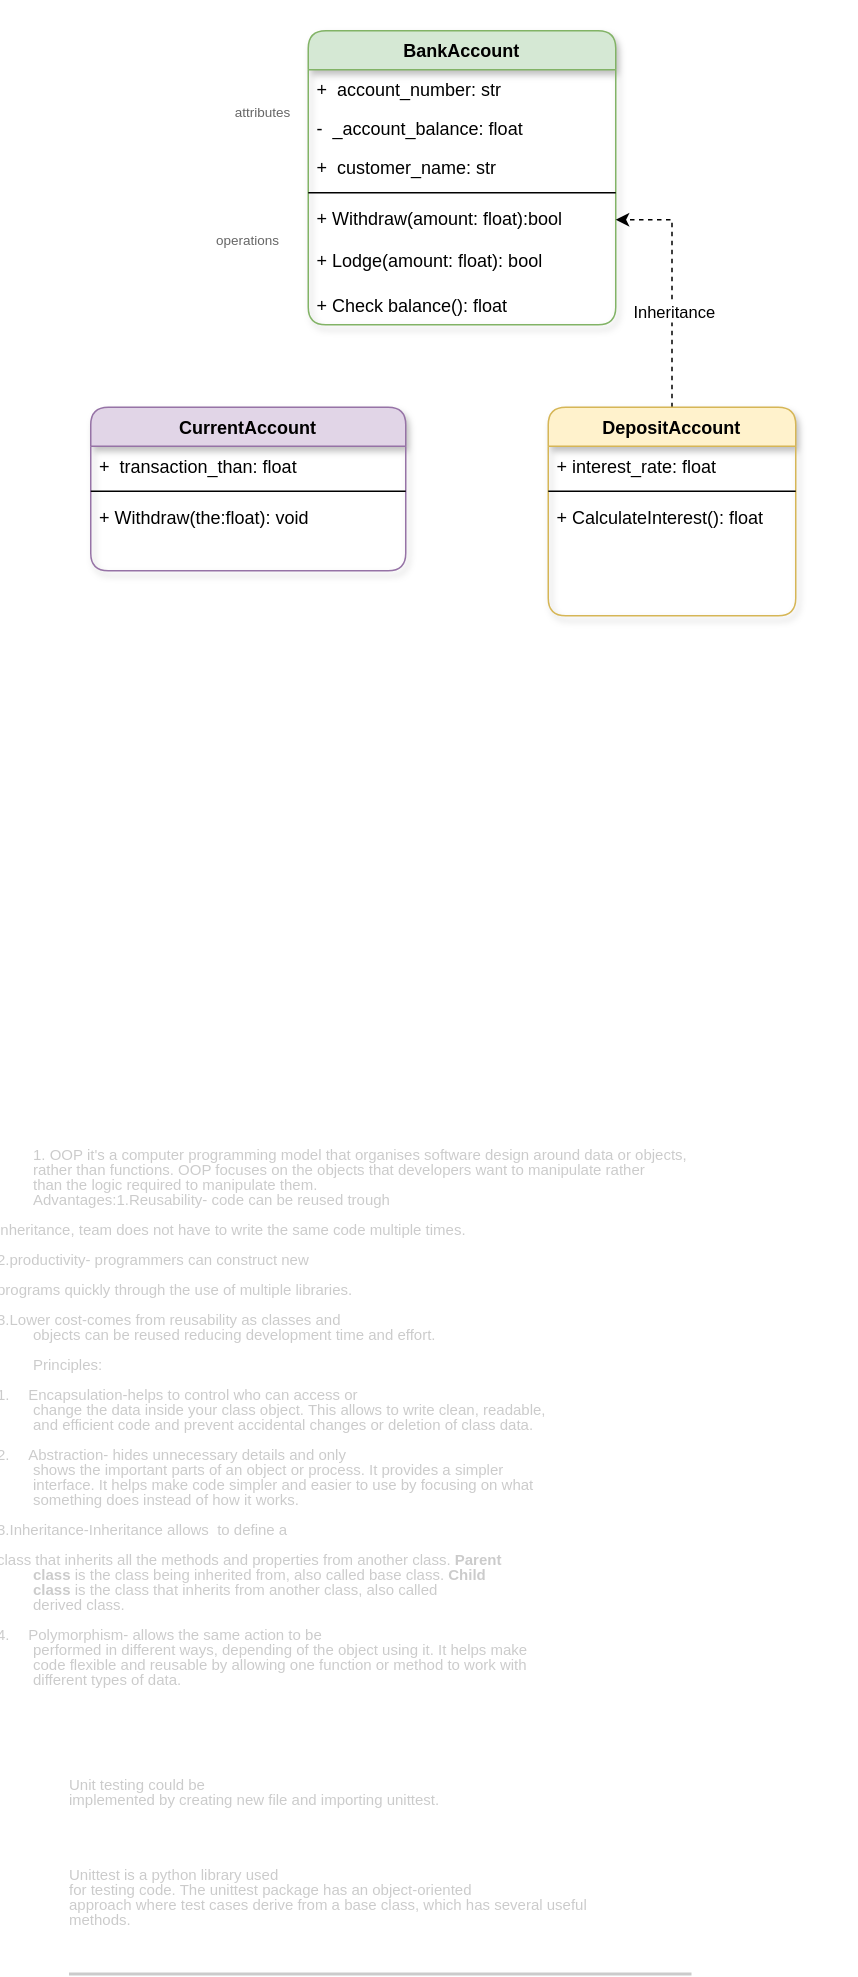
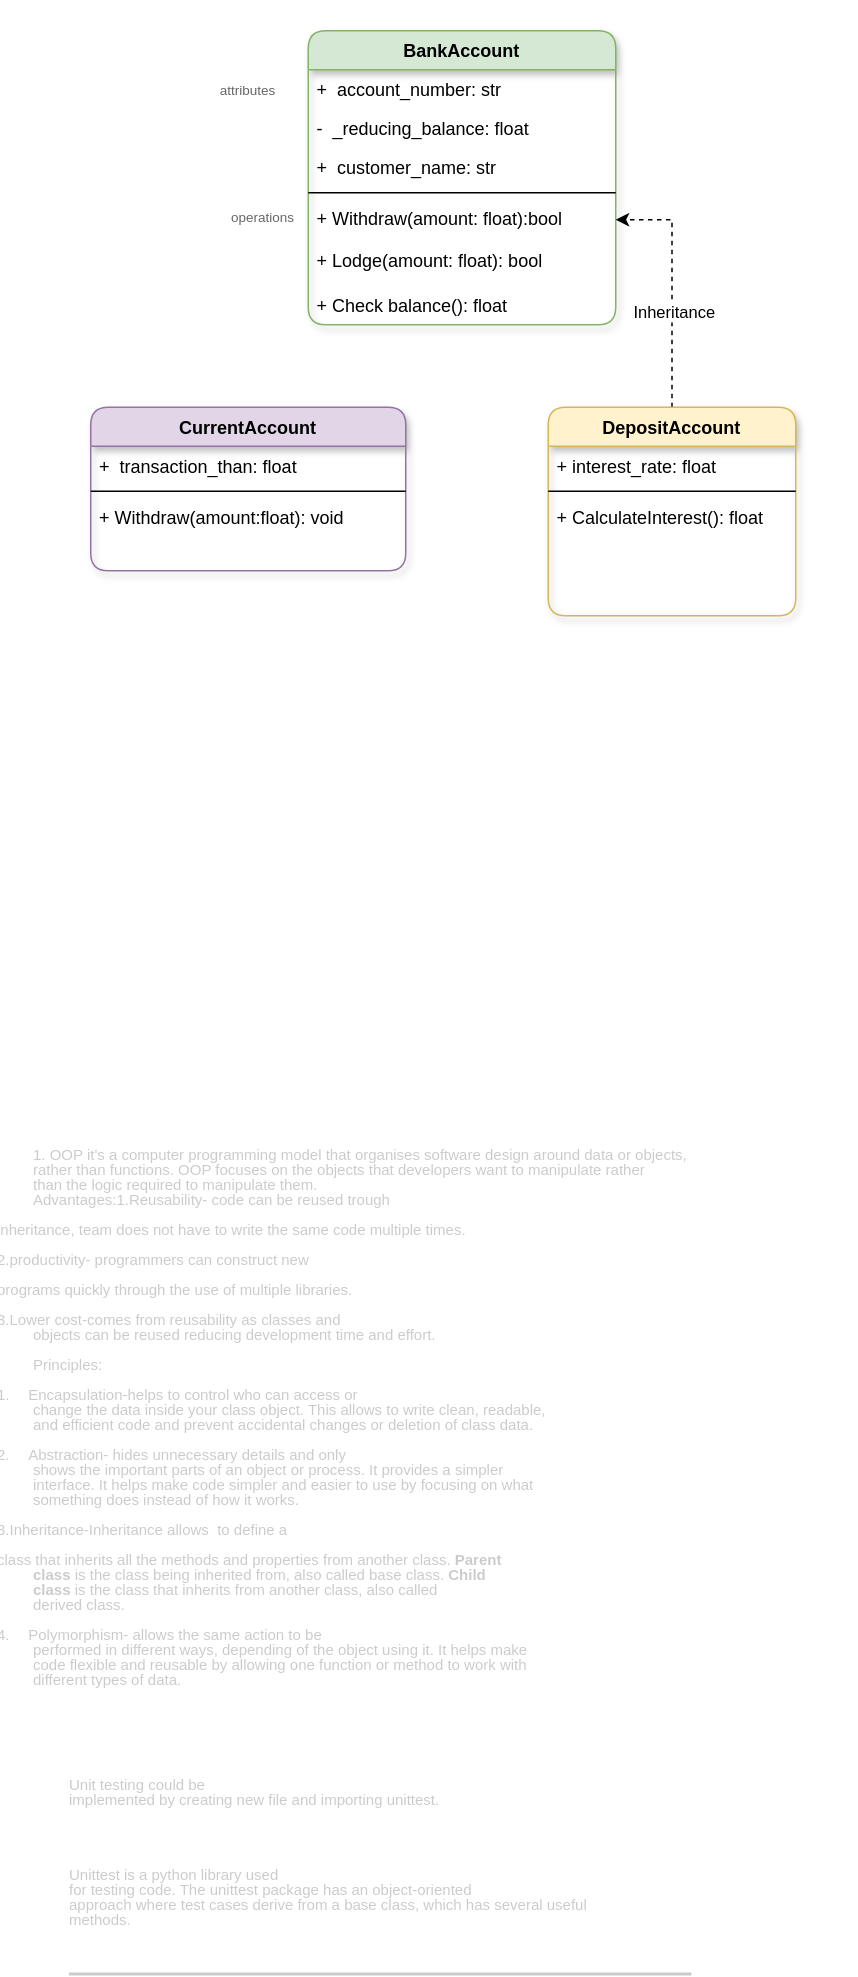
(263, 113) -> (248, 91)
(436, 129) -> (439, 129)
(248, 241) -> (263, 218)
(219, 518) -> (234, 518)
